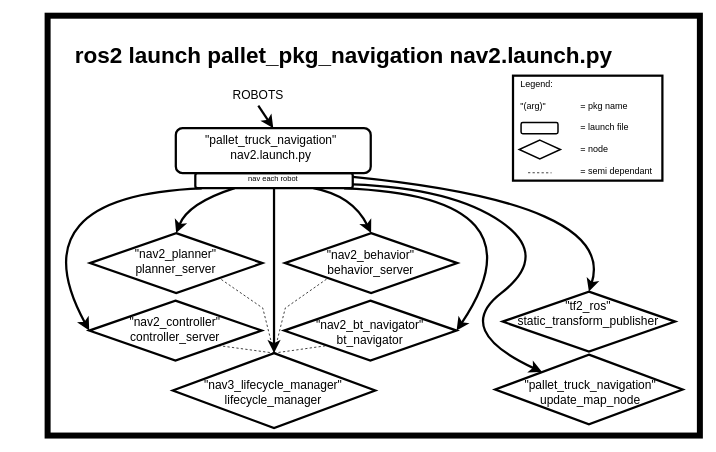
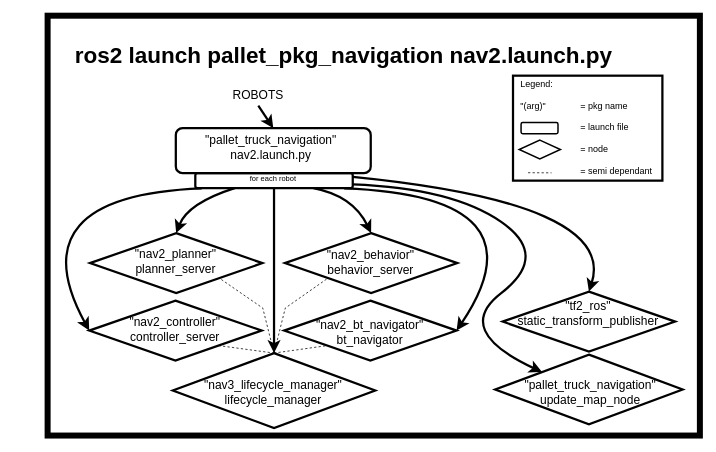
(273, 177) -> (273, 177)
